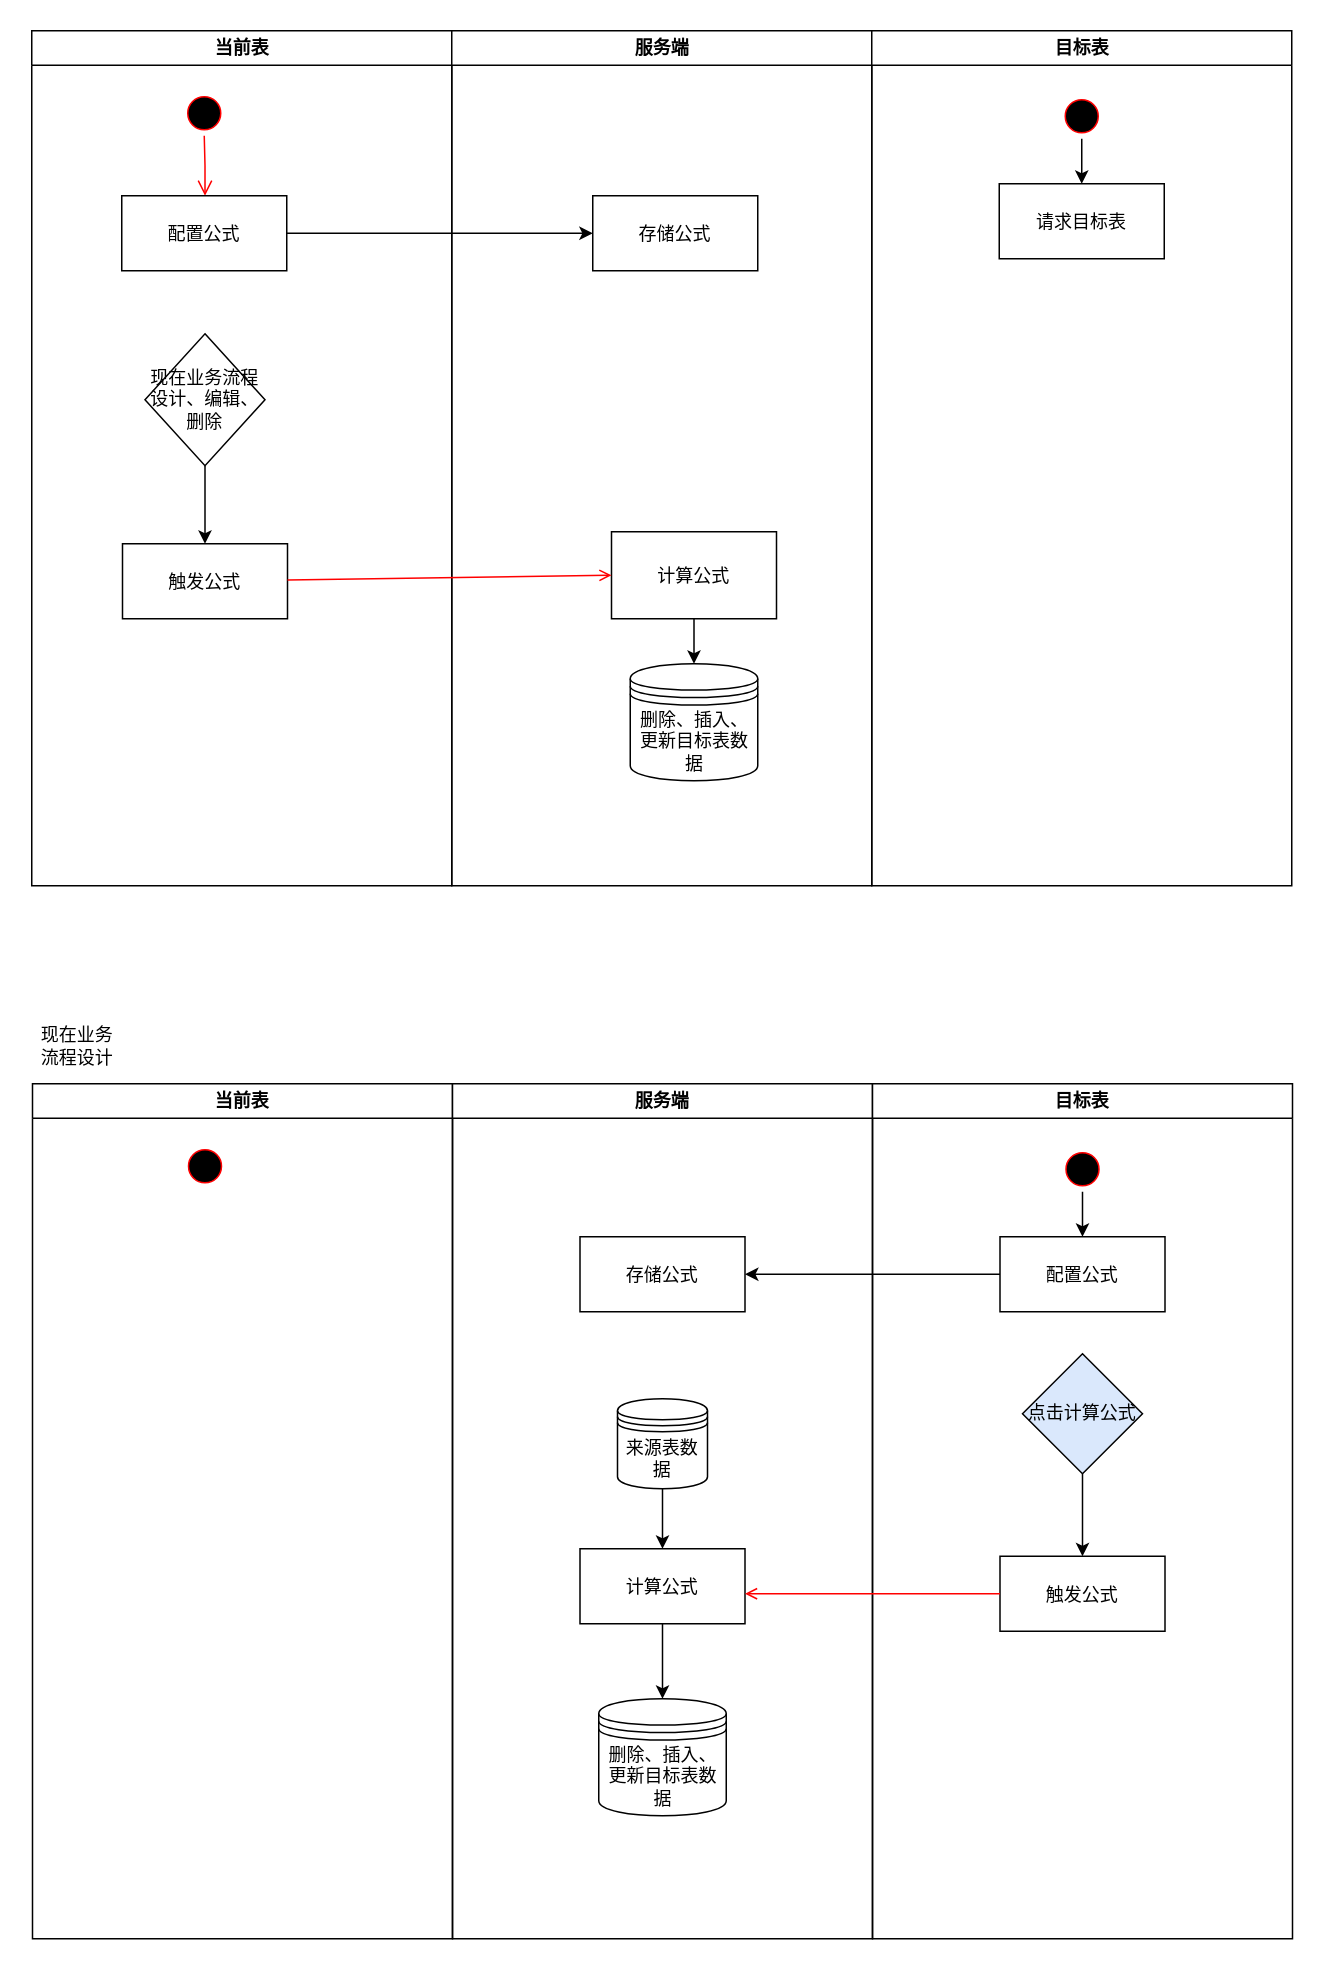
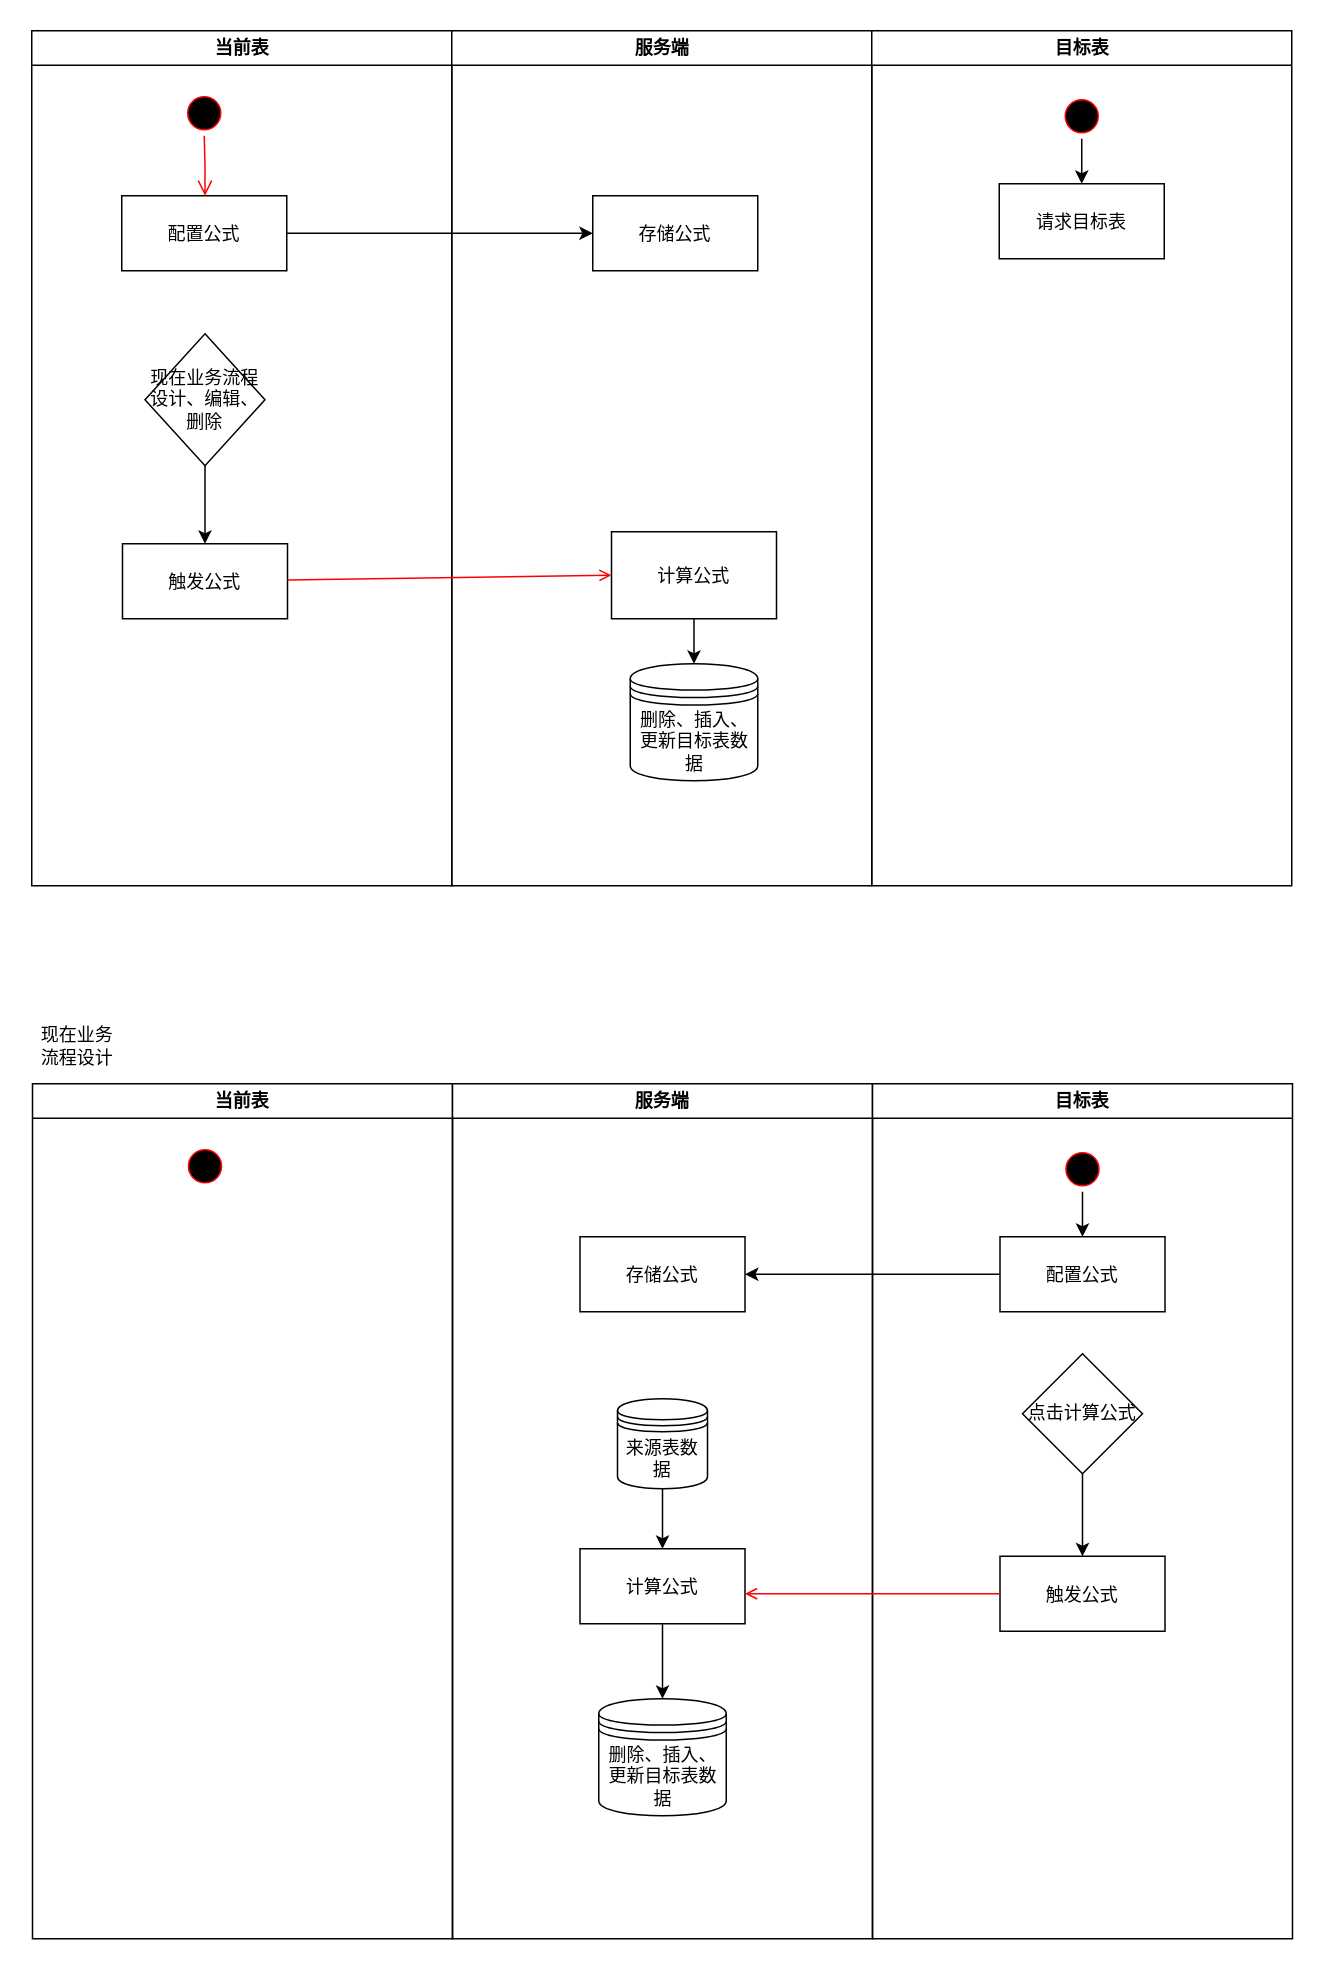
(1082, 1414) -> (1082, 1414)
